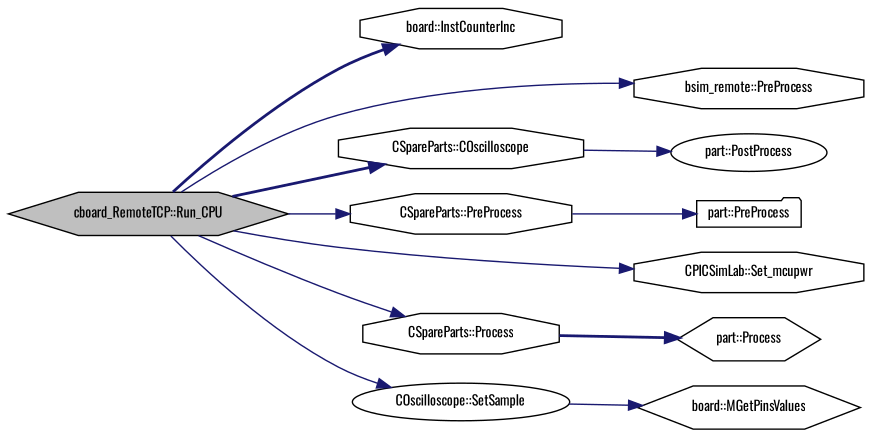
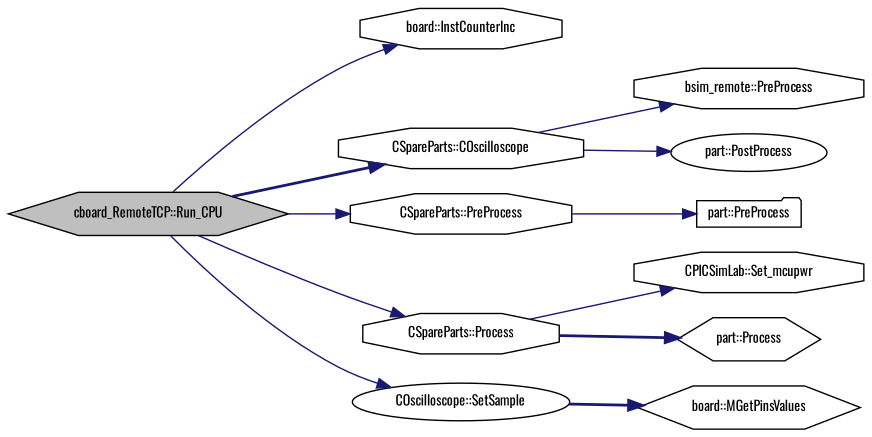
(391, 103) -> (599, 120)
(272, 111) -> (272, 111)
(426, 256) -> (595, 305)
(599, 405) -> (599, 405)
